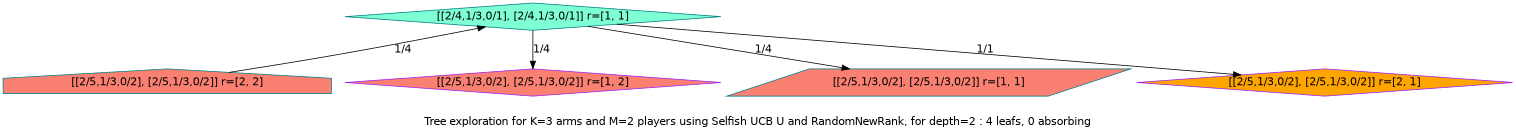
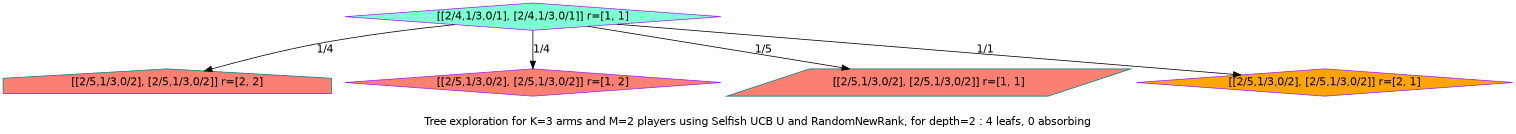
(533, 17) -> (533, 17)
(763, 50) -> (763, 50)
(354, 52) -> (332, 41)
